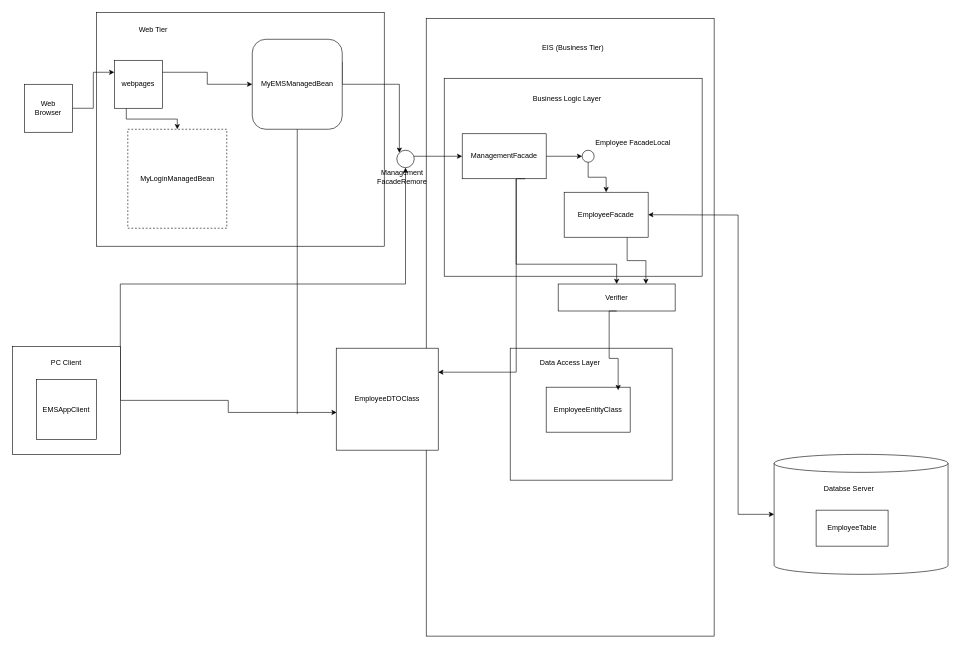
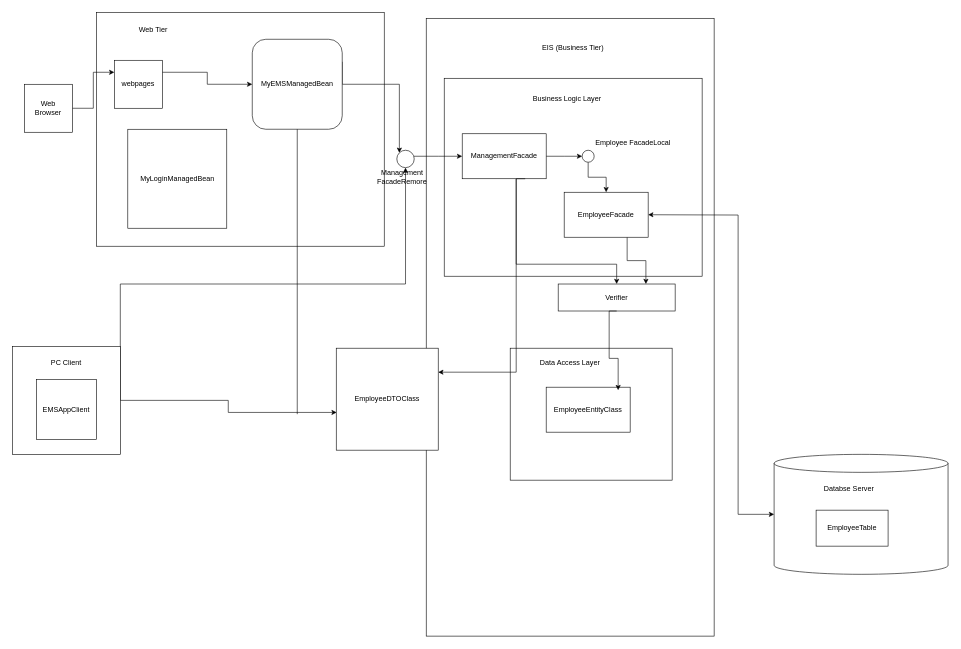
(126, 118) -> none
(177, 179) -> (177, 179)
